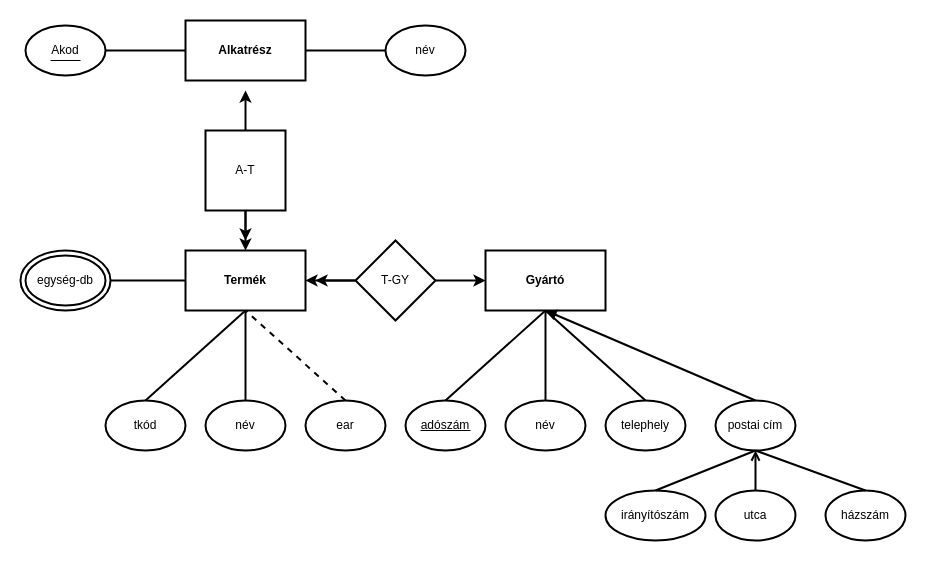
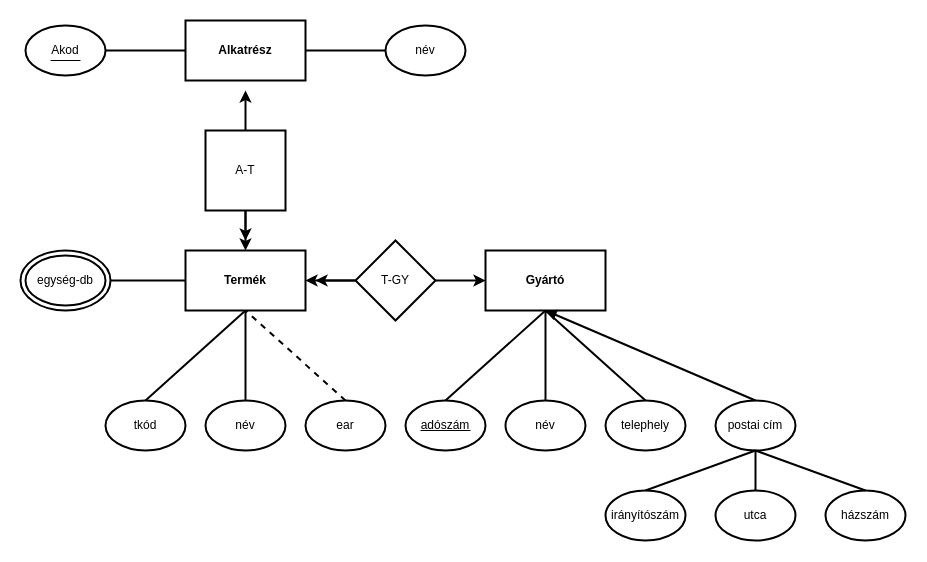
(756, 459) -> (756, 458)
(656, 516) -> (646, 516)
